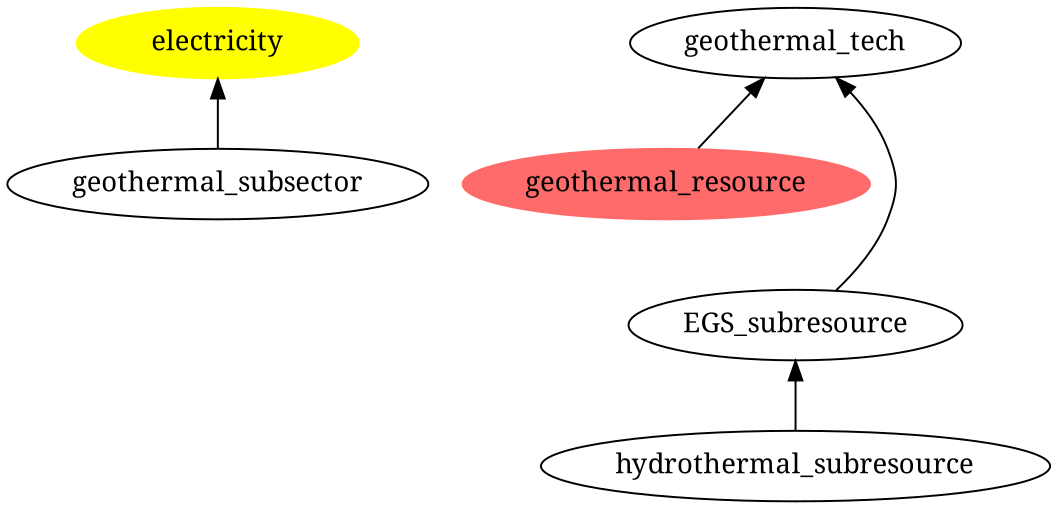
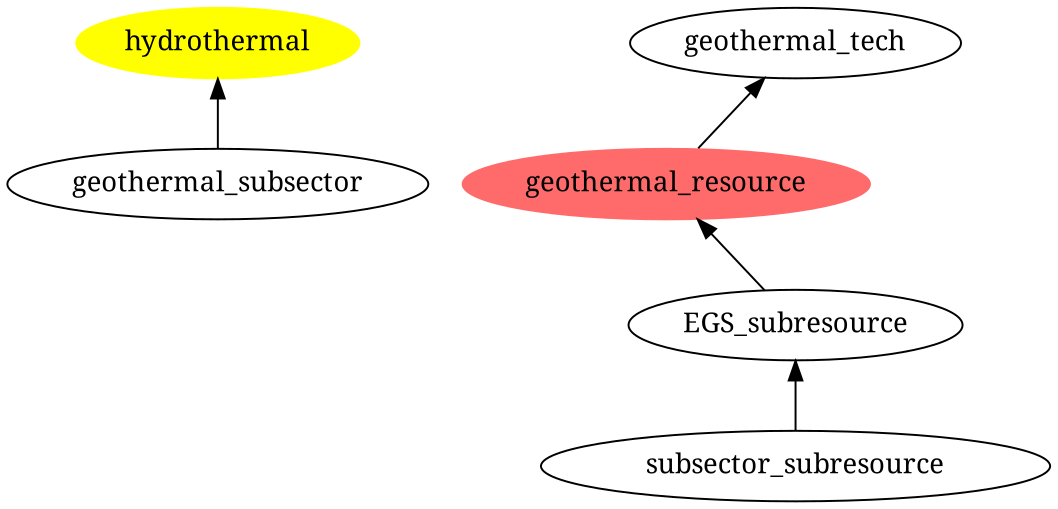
(218, 43) -> (218, 43)
(895, 194) -> (738, 262)
(796, 466) -> (796, 466)
